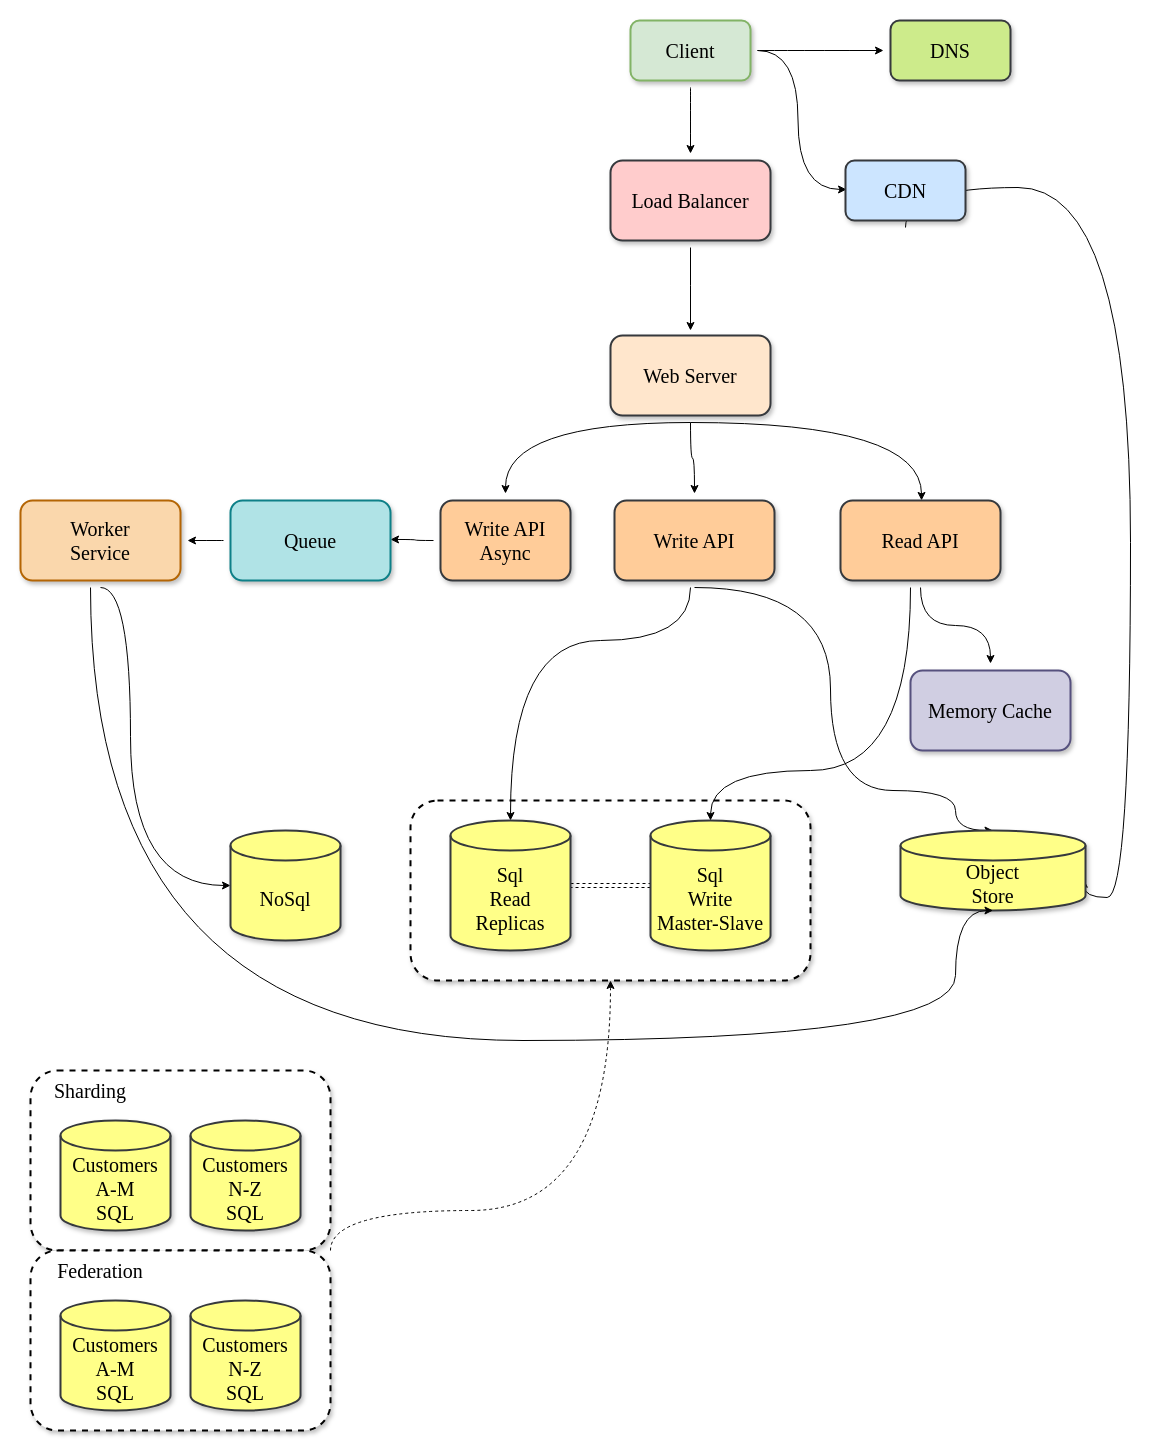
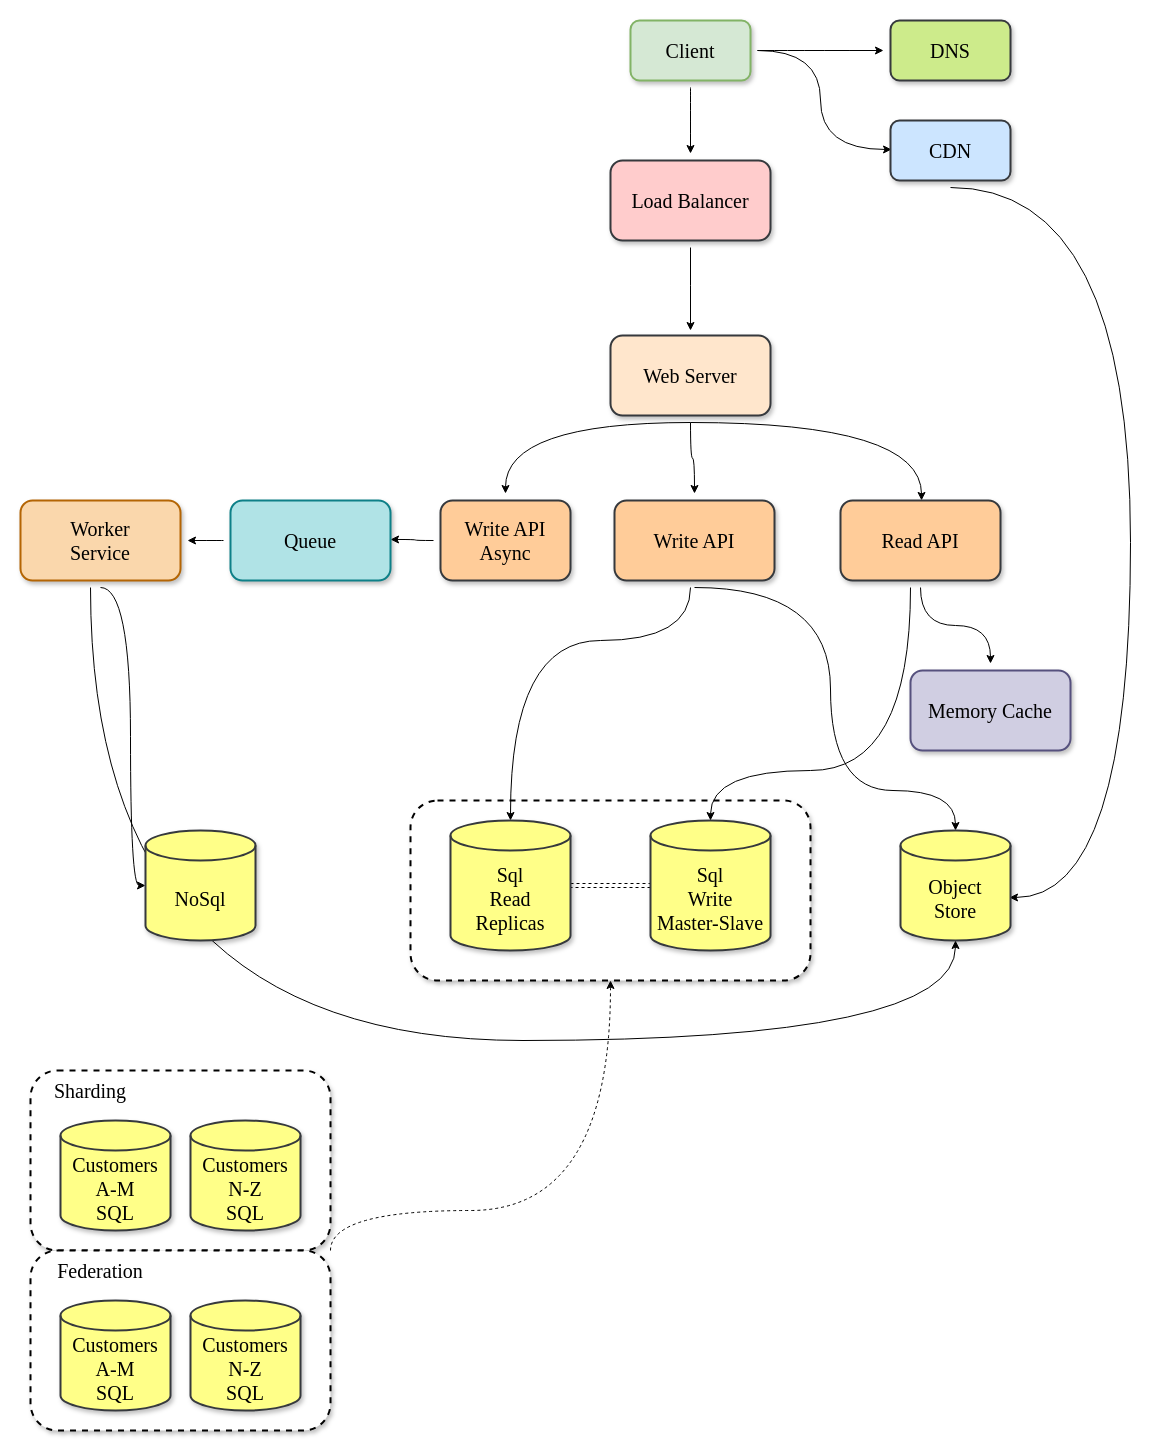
(906, 191) -> (951, 151)
(993, 871) -> (956, 886)
(286, 886) -> (201, 886)
